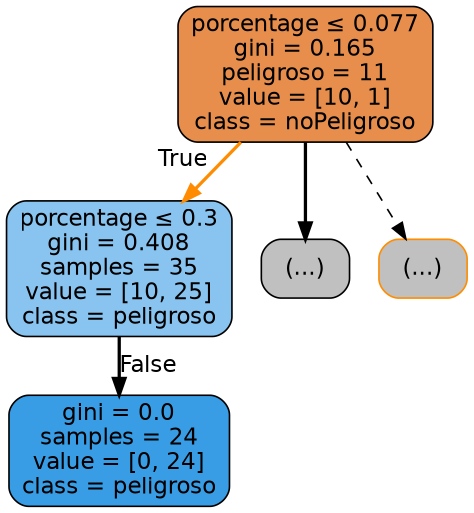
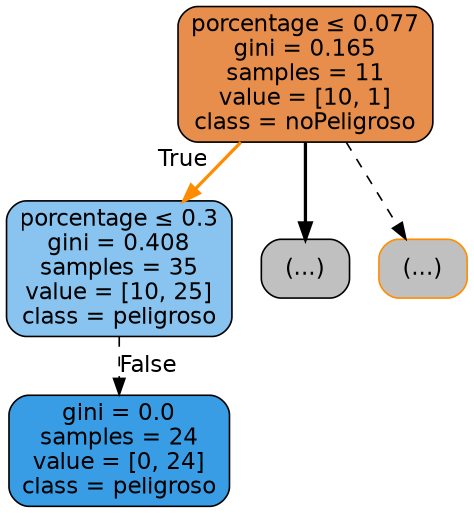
(305, 74) -> (305, 74)
(119, 357) -> (119, 357)
